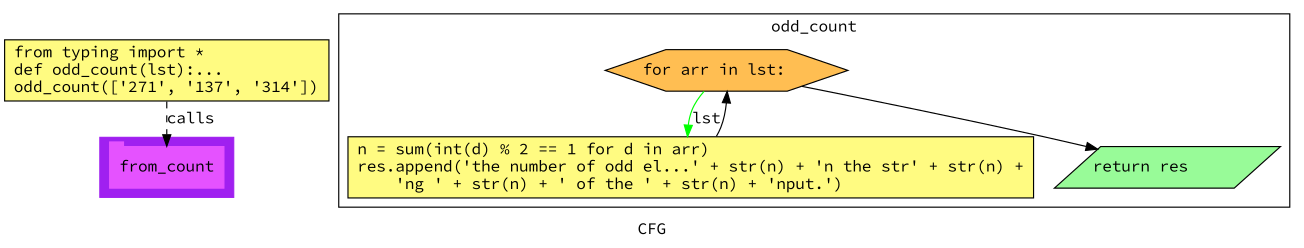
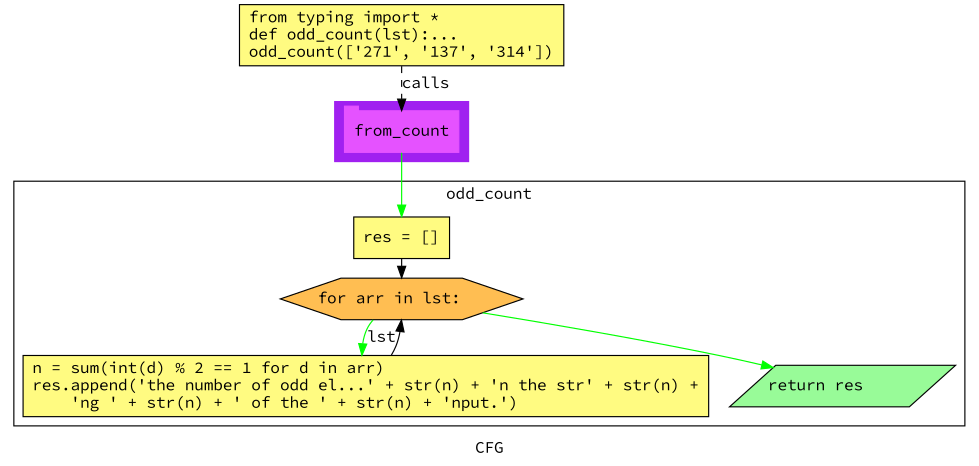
(944, 115) -> (623, 337)
none -> (402, 238)
